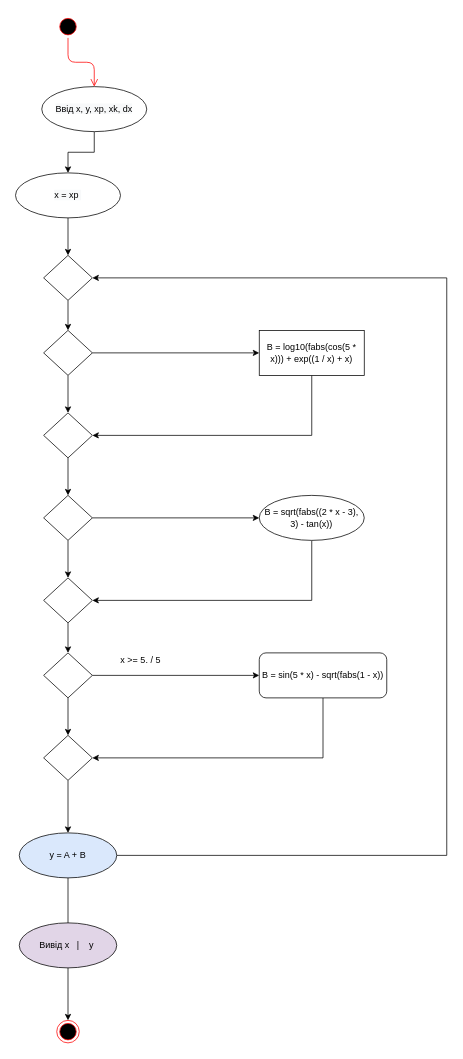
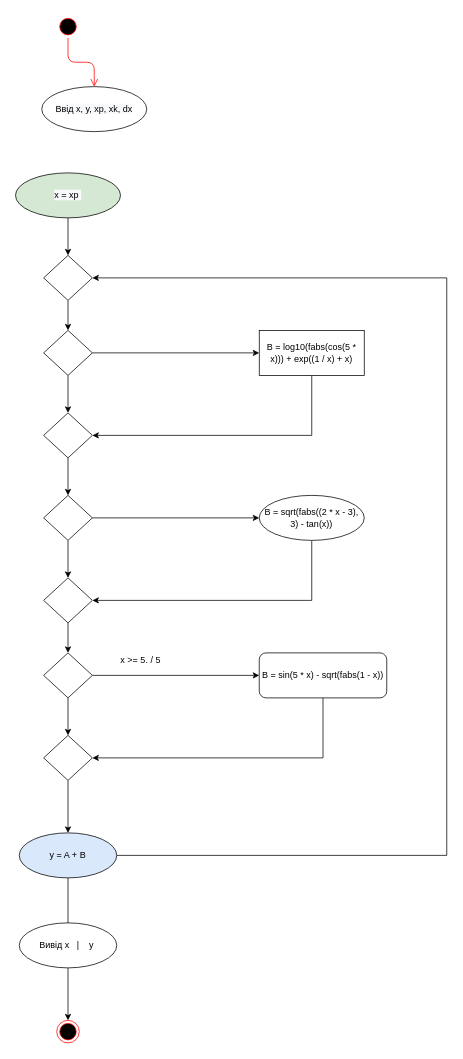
(90, 152) -> none
(68, 195) -> (68, 195)
(68, 945) -> (68, 945)
